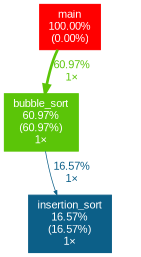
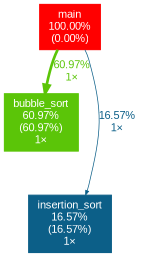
(50, 171) -> (99, 120)
